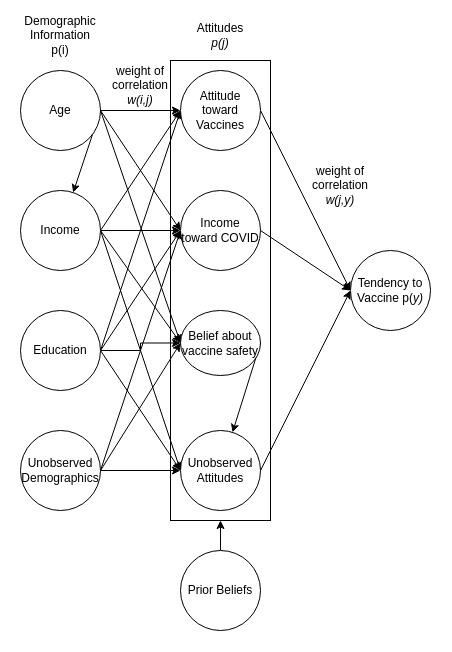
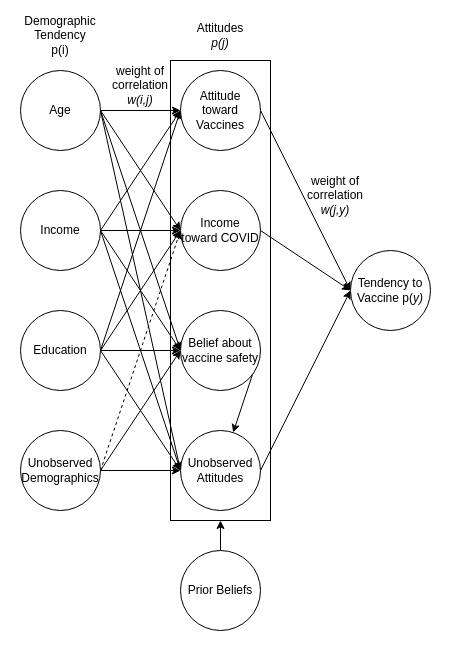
(61, 36) -> (61, 36)
(84, 160) -> (121, 203)
(341, 186) -> (336, 196)
(221, 343) -> (221, 351)
(128, 387) -> (128, 387)
